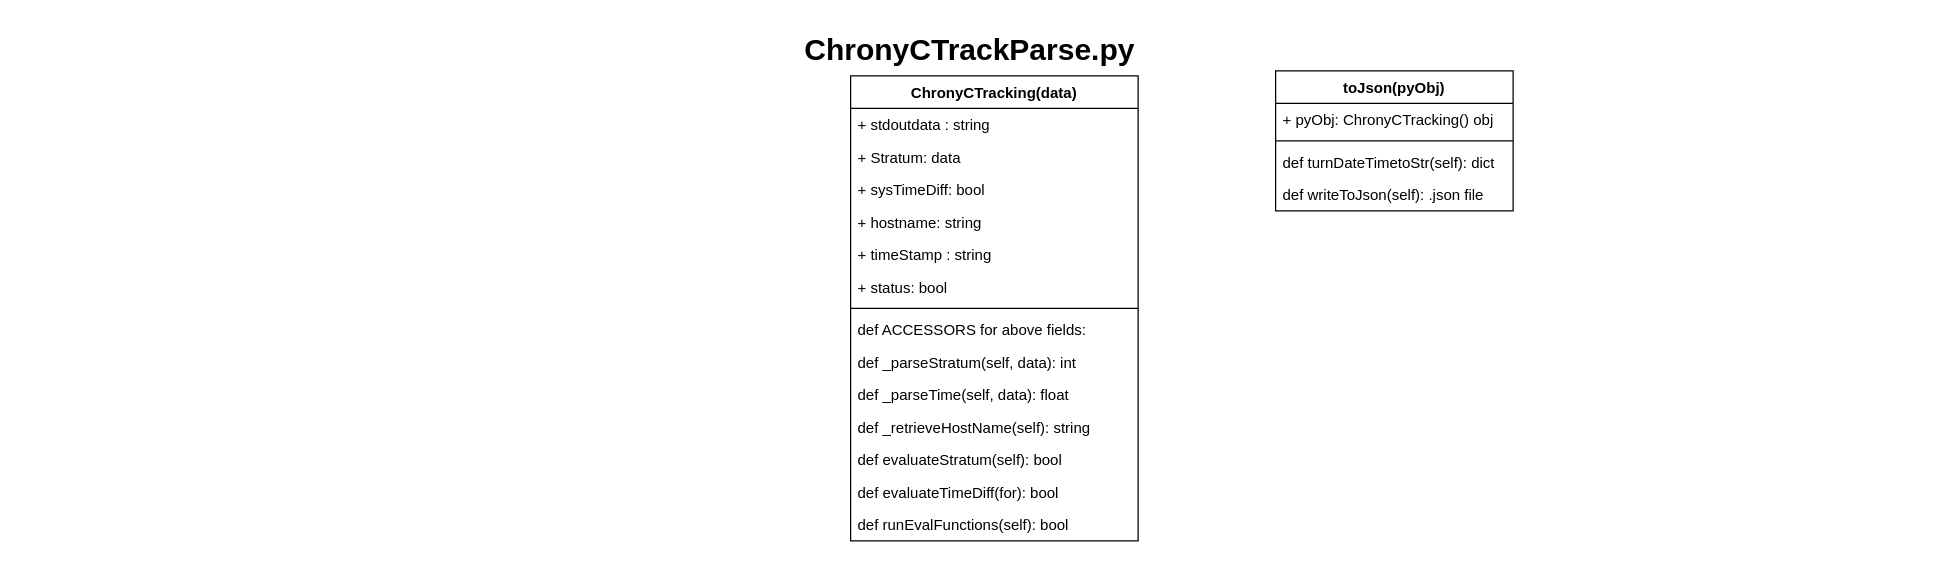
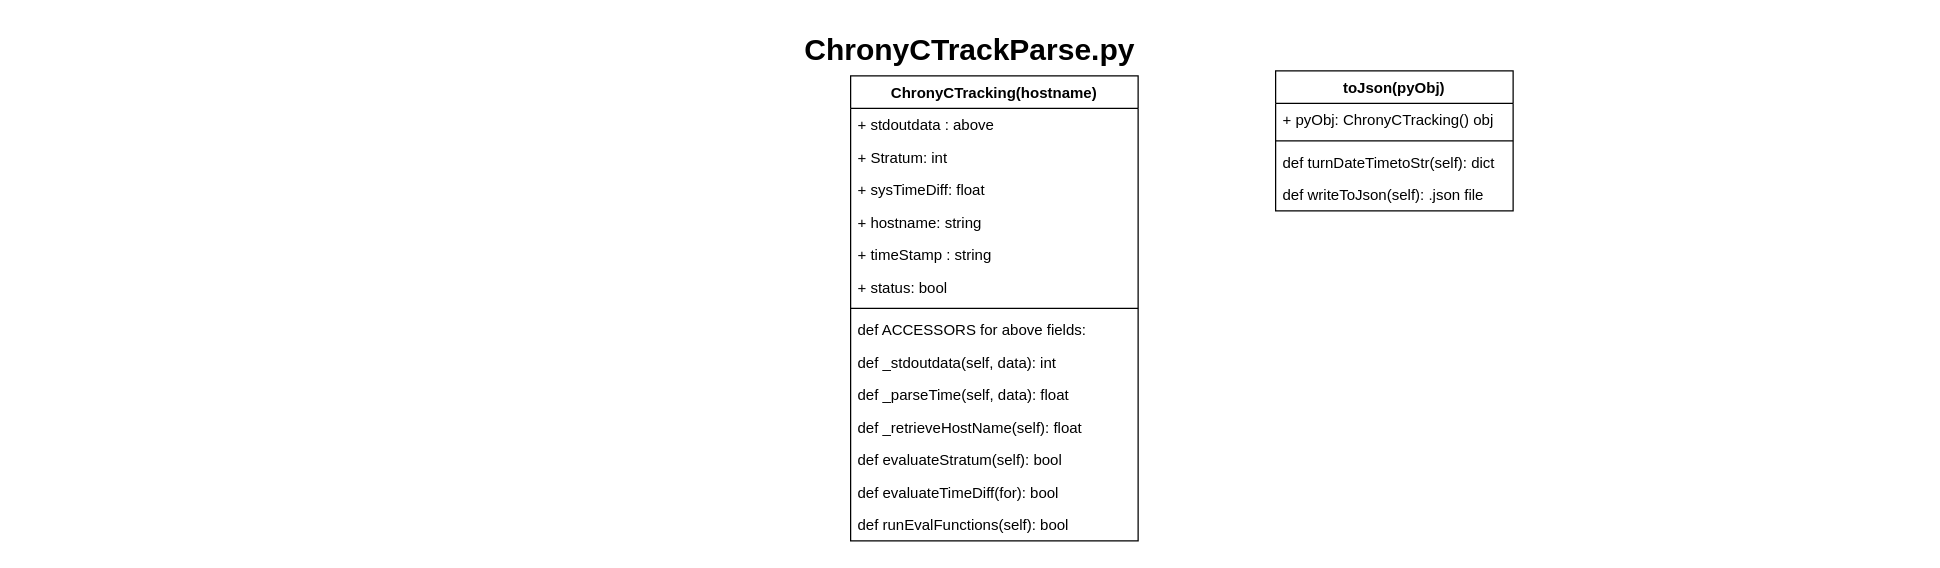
(994, 93) -> (994, 93)
(936, 125) -> (934, 125)
(915, 158) -> (909, 158)
(926, 190) -> (930, 190)
(987, 363) -> (978, 363)
(993, 428) -> (989, 428)
